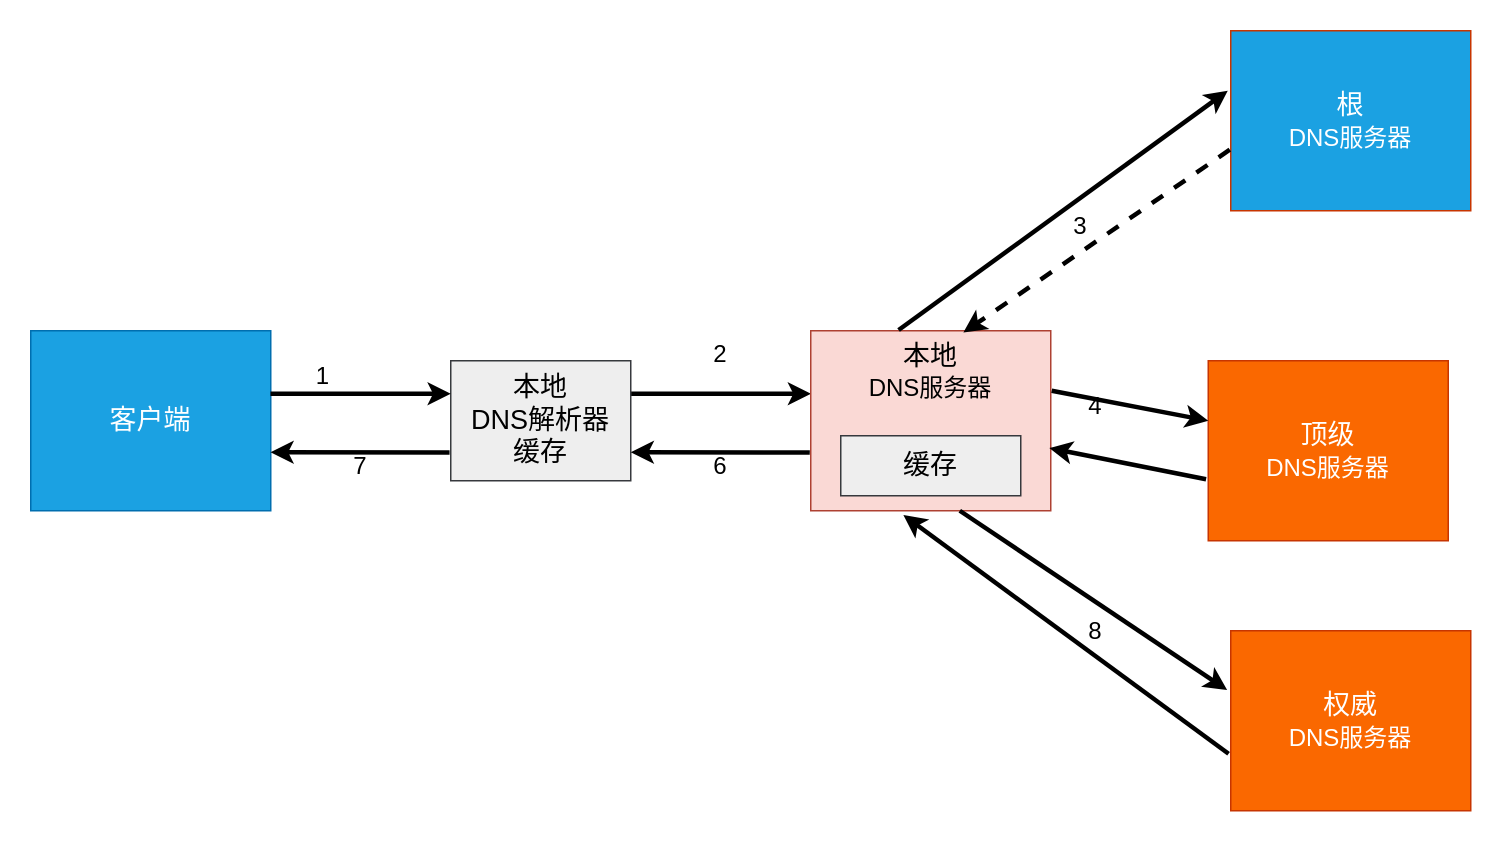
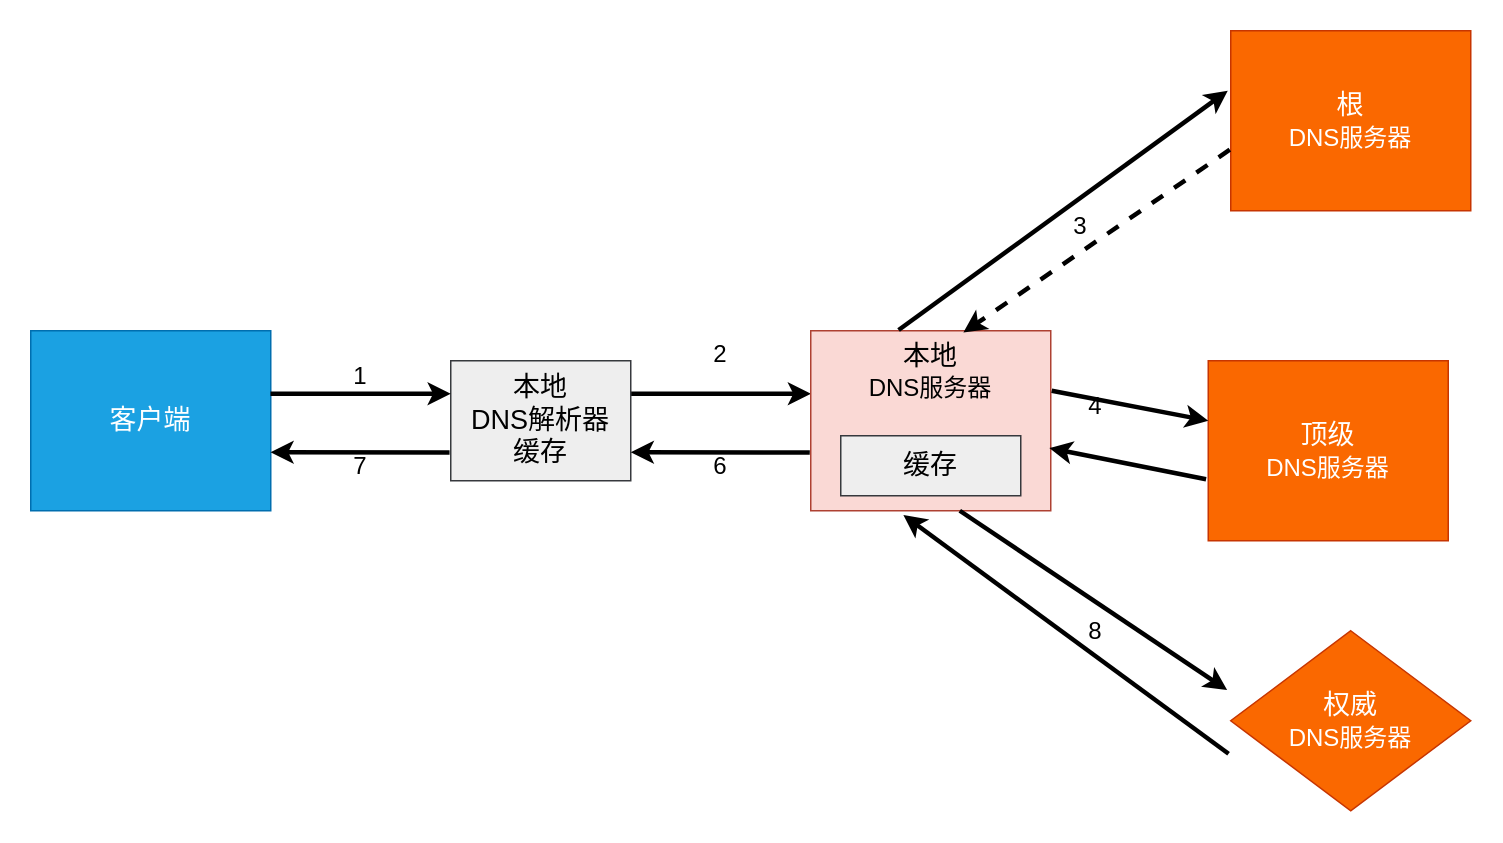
(1351, 121) -> (1351, 121)
(323, 376) -> (361, 376)
(1351, 721) -> (1351, 721)
